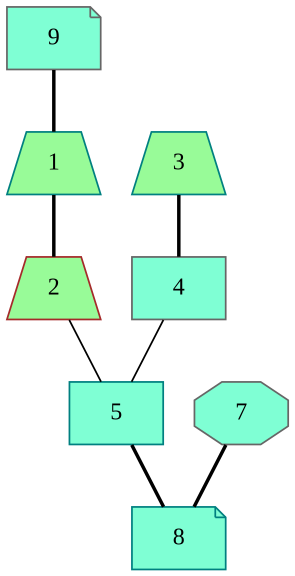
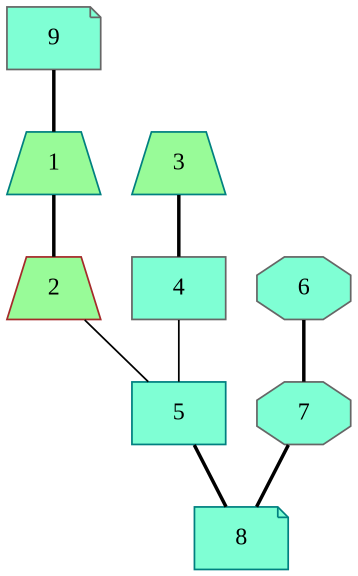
none -> (304, 288)
